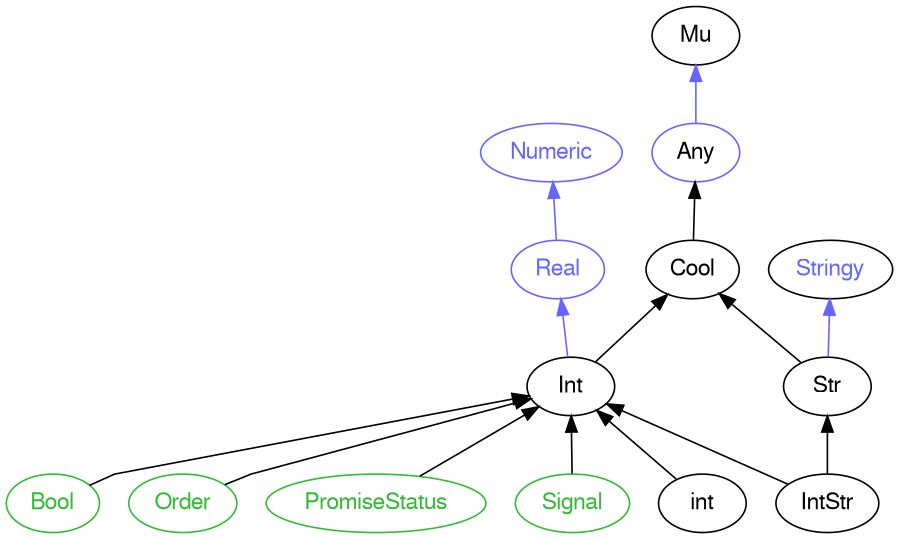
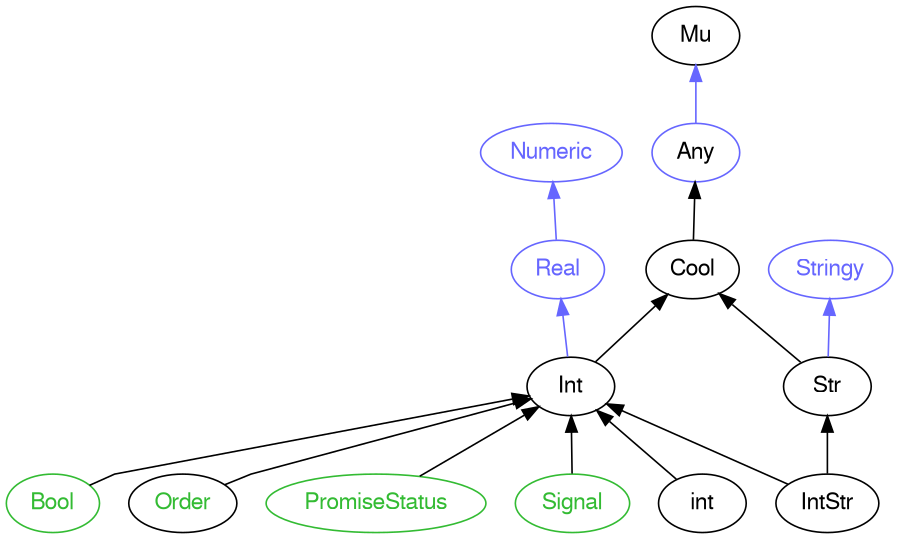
(831, 270) -> (831, 270)
(183, 503) -> (183, 503)
